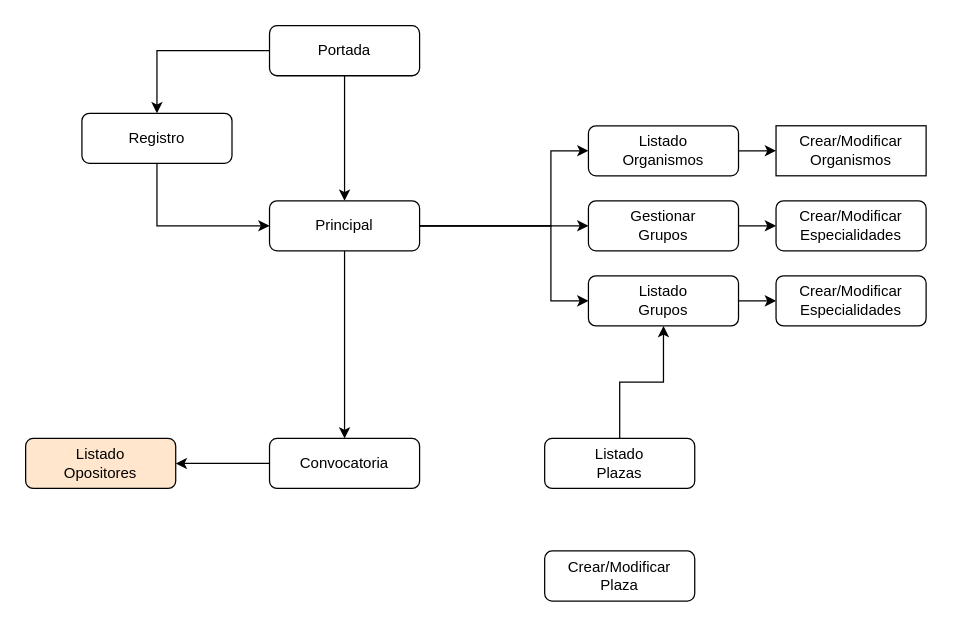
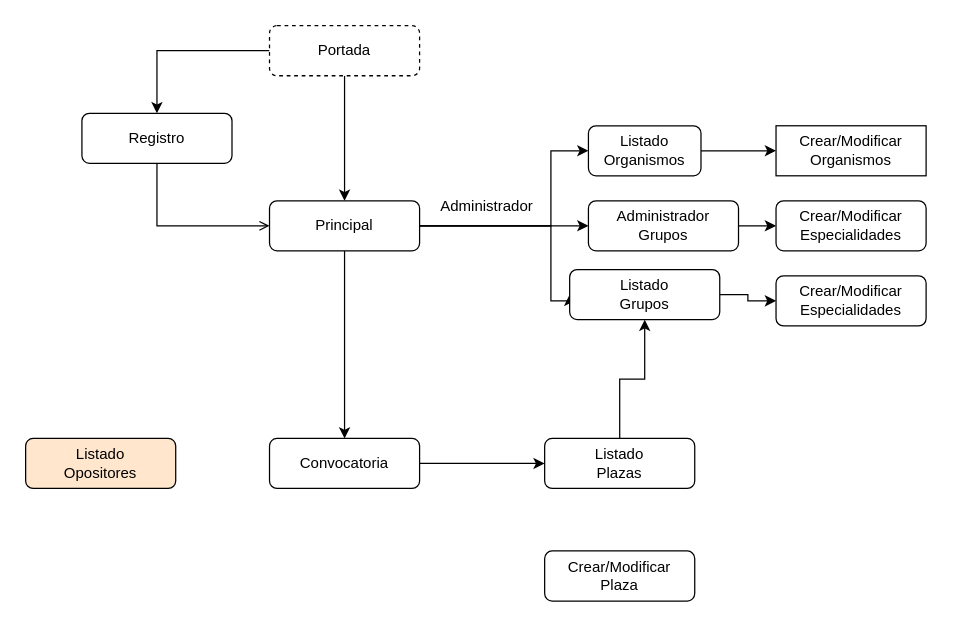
(344, 51) -> (344, 51)
(663, 151) -> (644, 151)
none -> (487, 207)
(259, 226) -> (261, 226)
(663, 226) -> (663, 226)
(663, 301) -> (644, 294)
(227, 463) -> none
none -> (477, 463)
